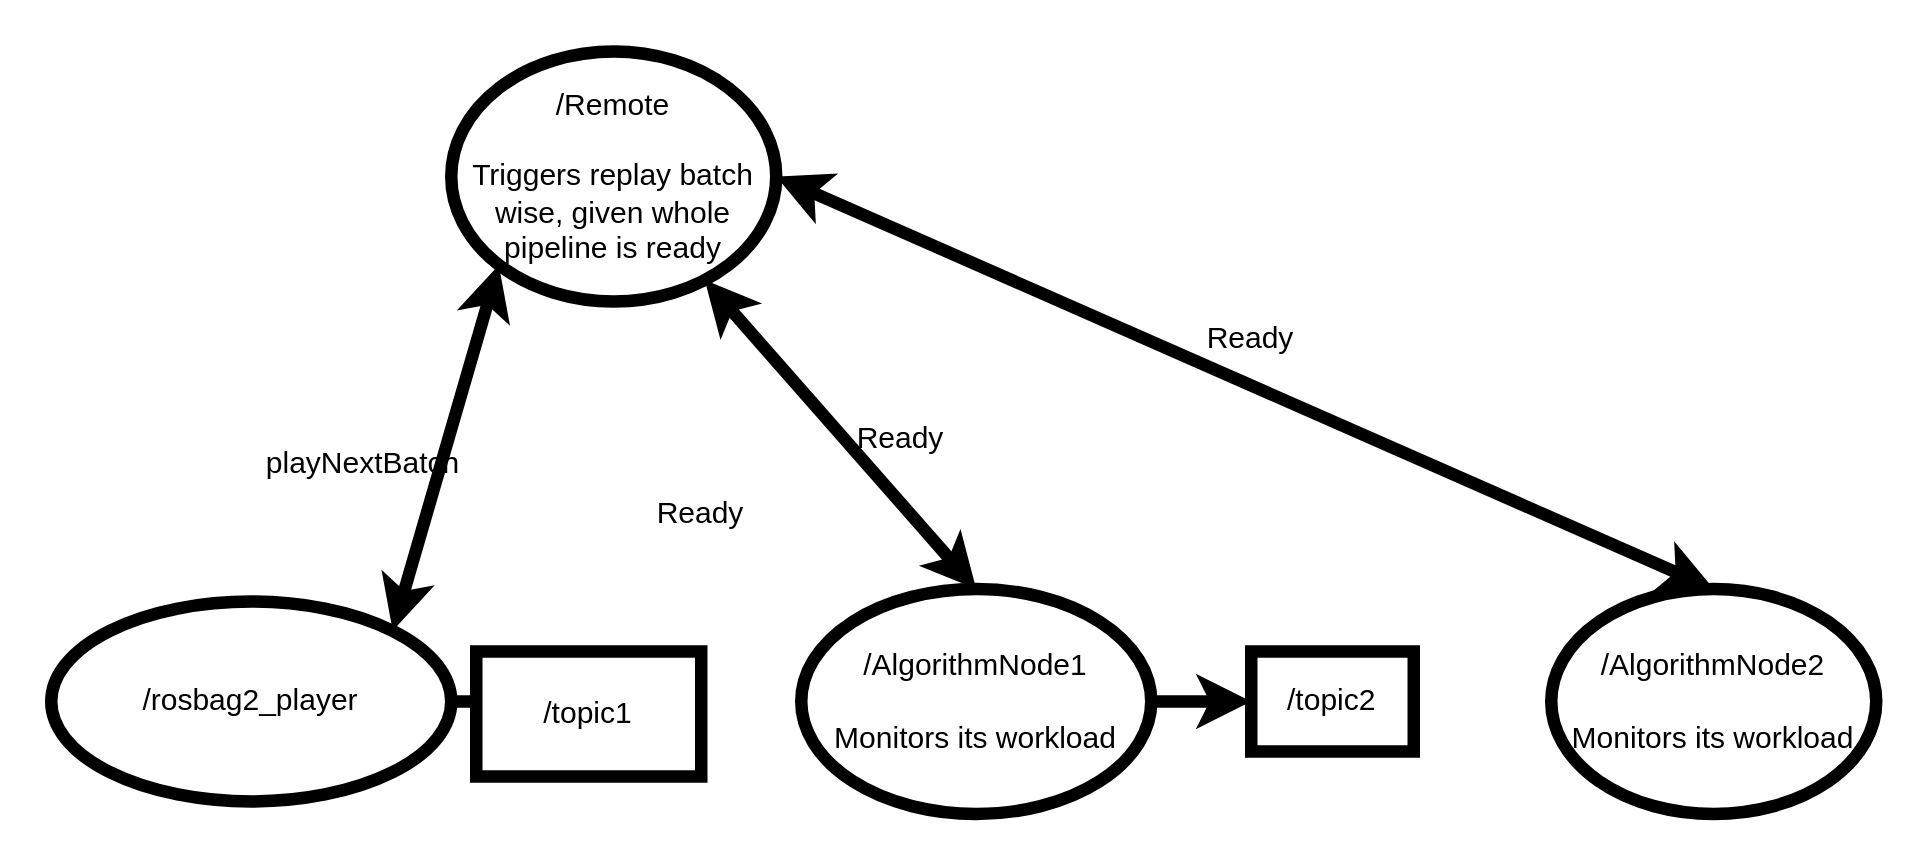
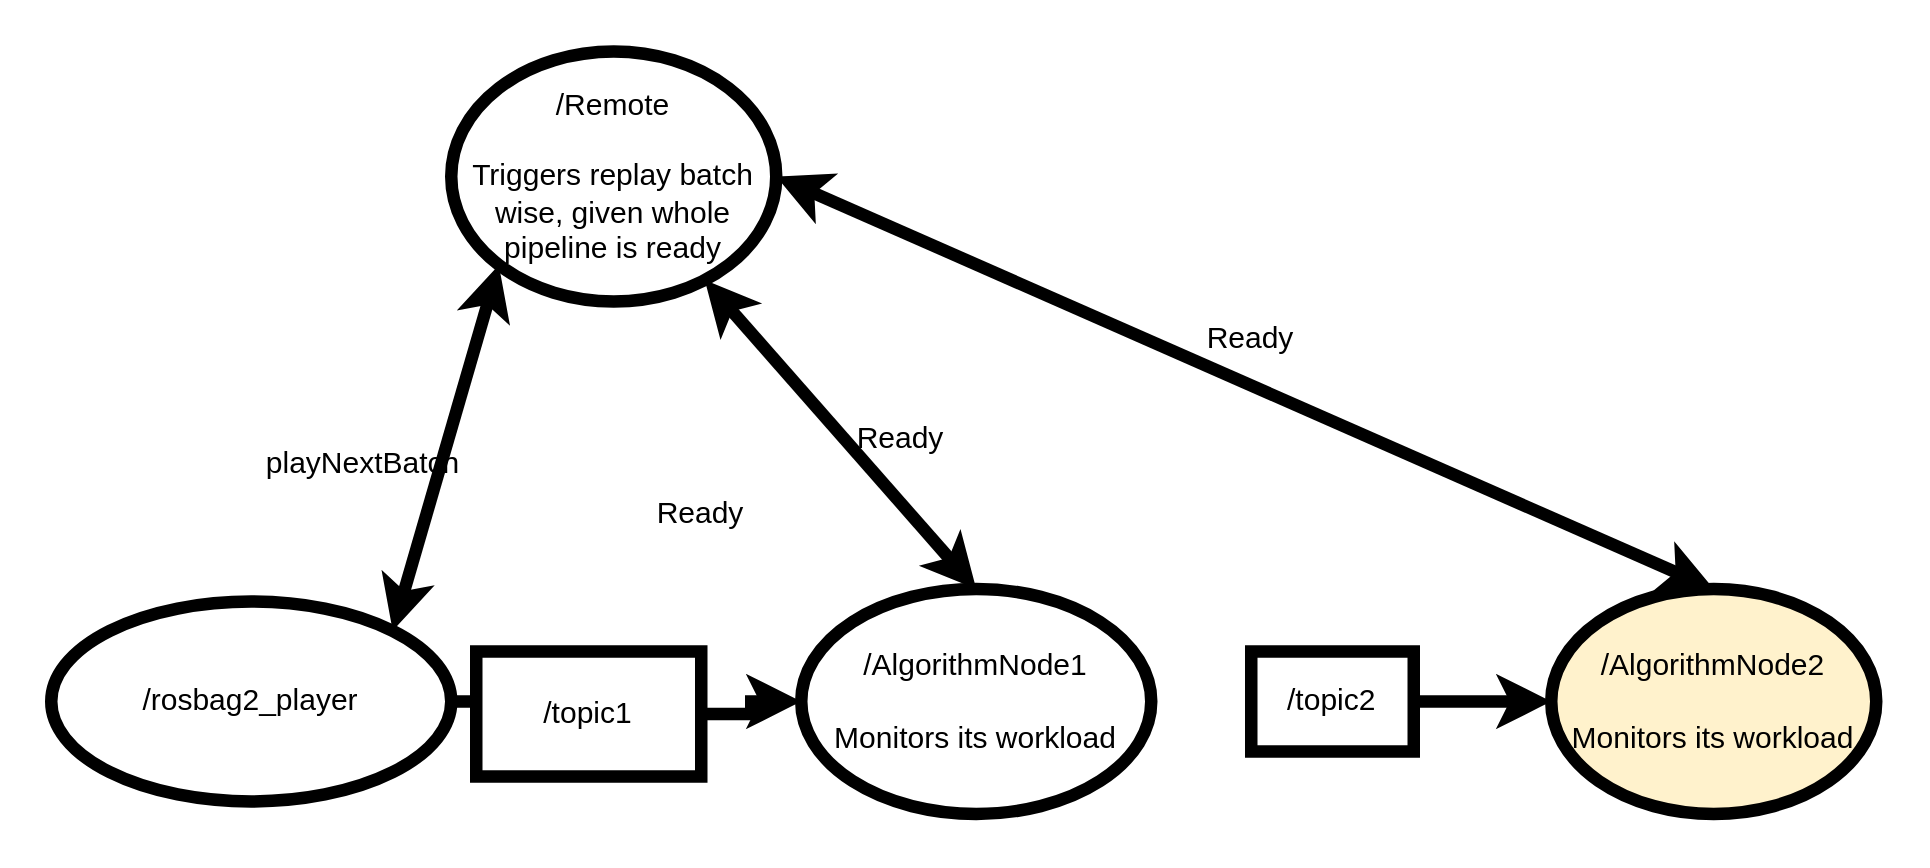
(1185, 701) -> none
none -> (1467, 701)
(1714, 701) -> (1714, 701)
none -> (742, 714)
